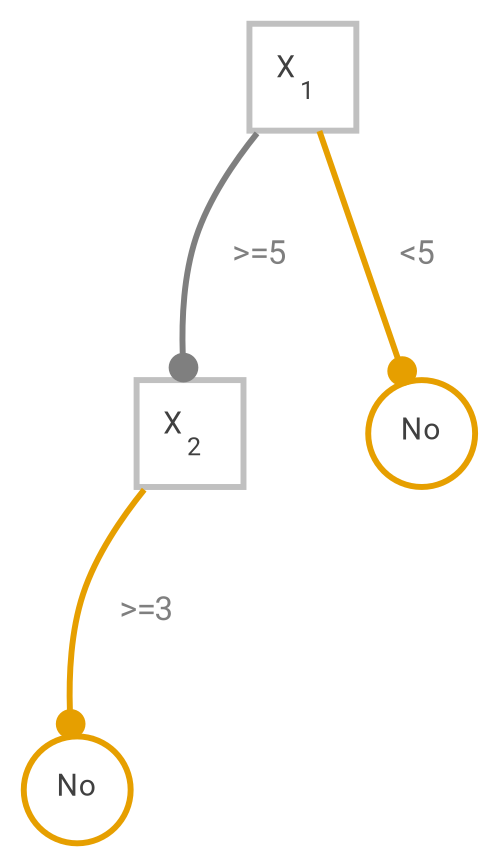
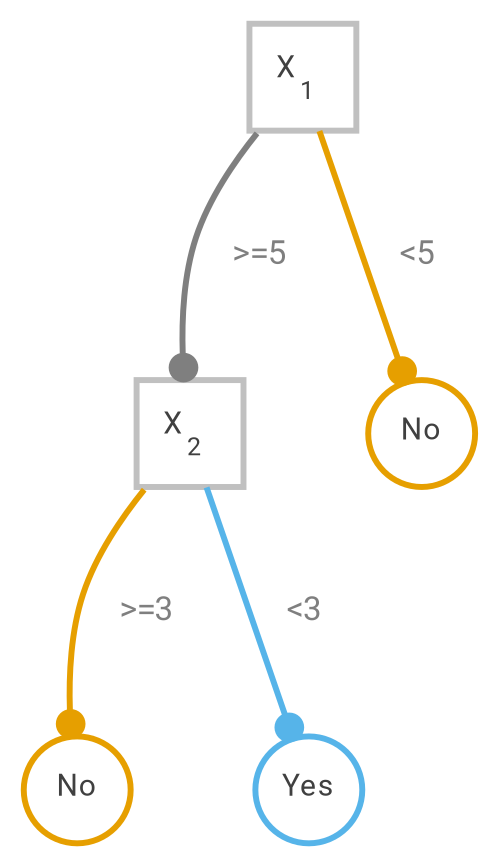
none -> (309, 790)
